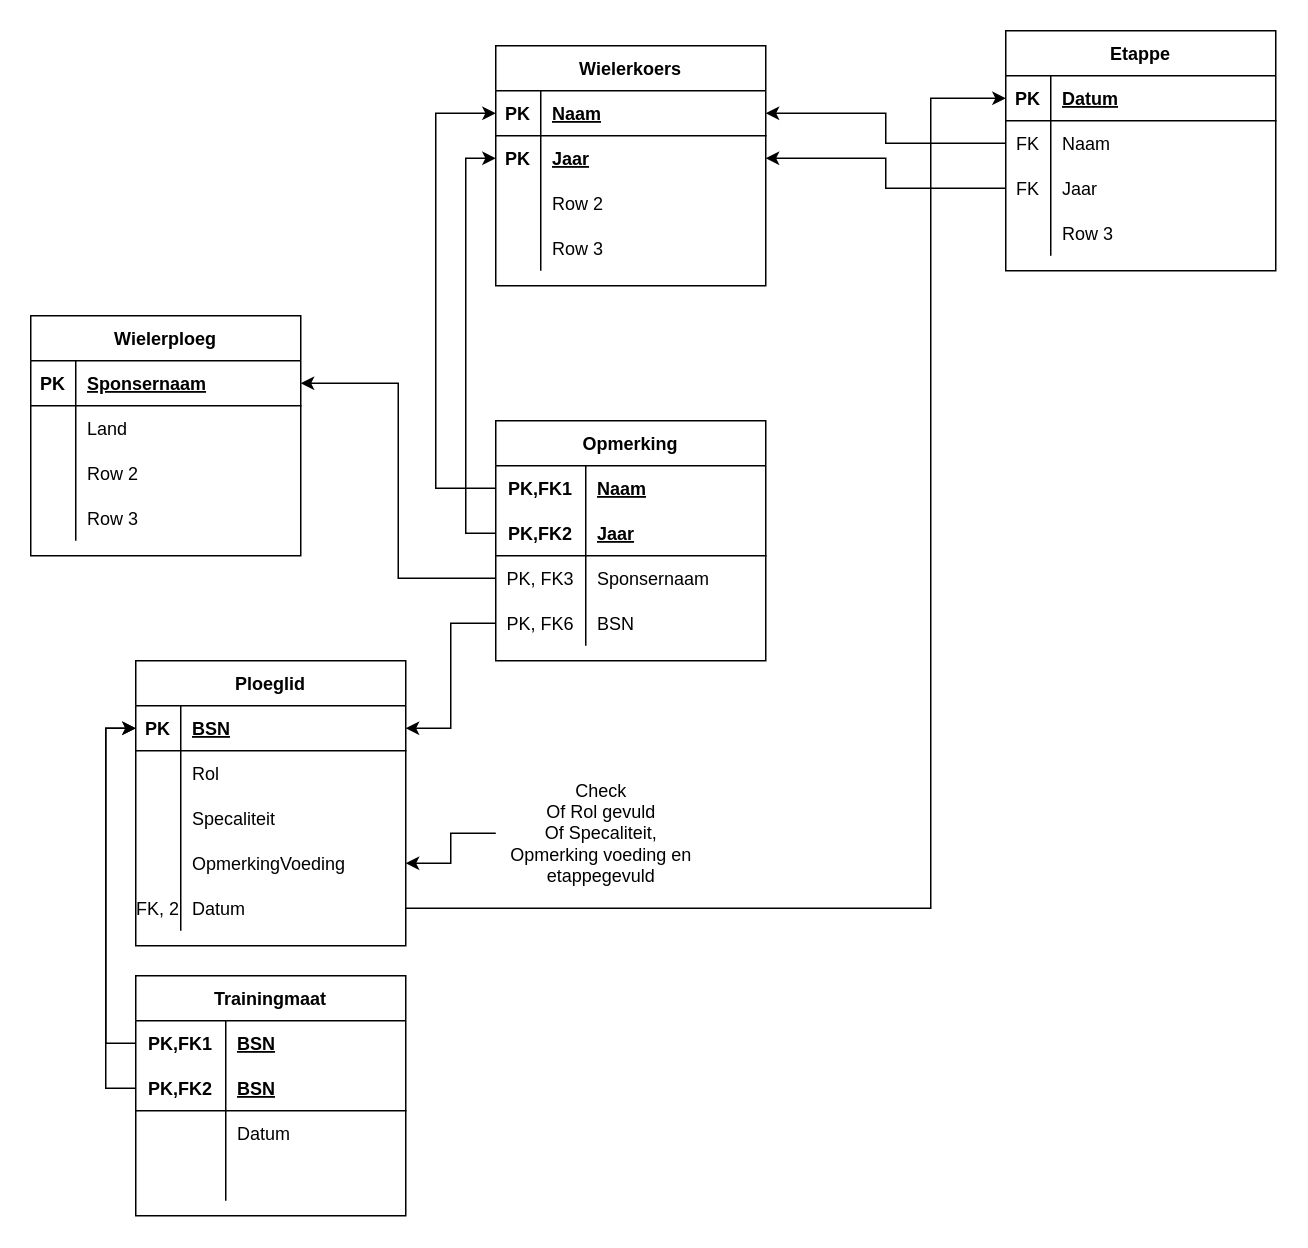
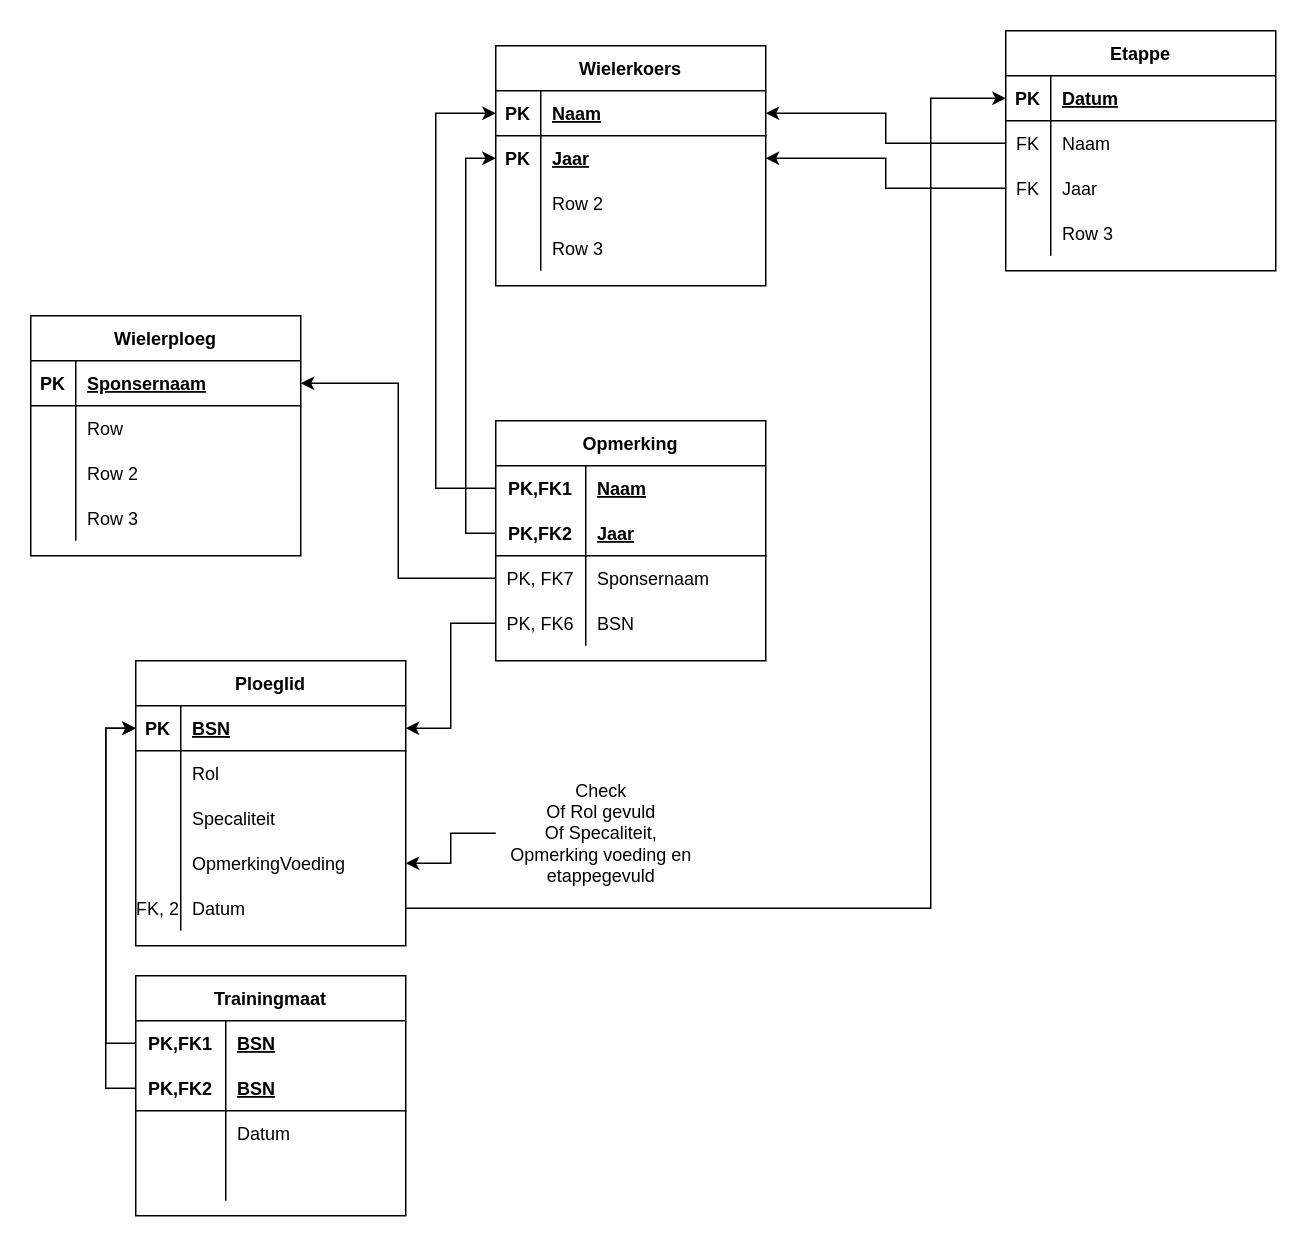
(107, 429) -> (102, 429)
(540, 579) -> (540, 579)
